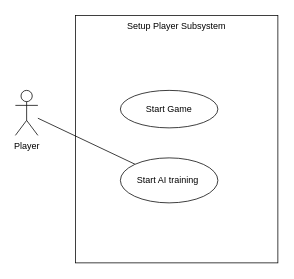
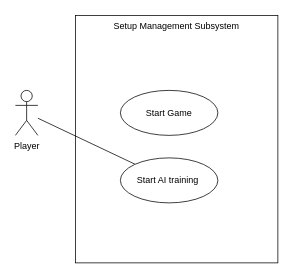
(177, 26) -> (177, 26)
(169, 109) -> (169, 113)
